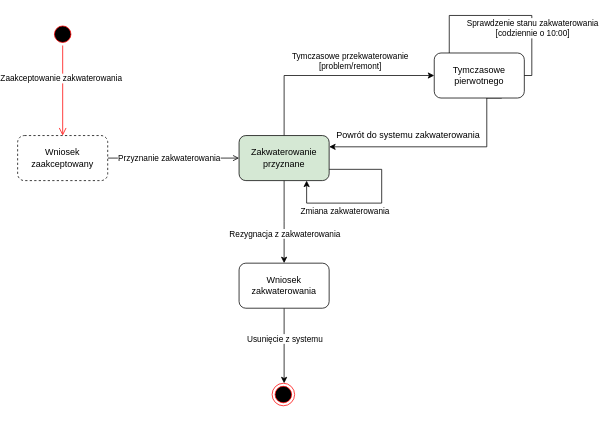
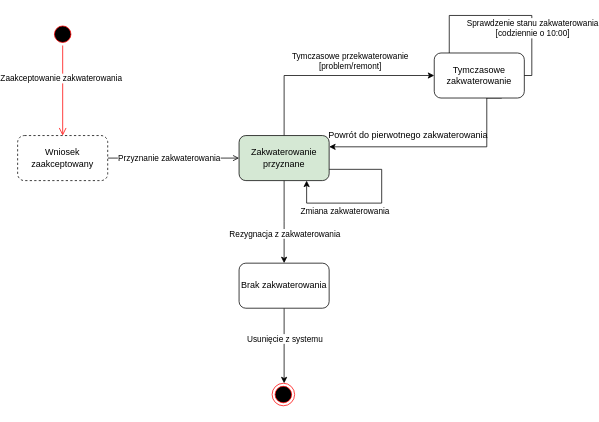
(479, 75) -> (479, 75)
(408, 135) -> (408, 135)
(284, 285) -> (284, 285)
